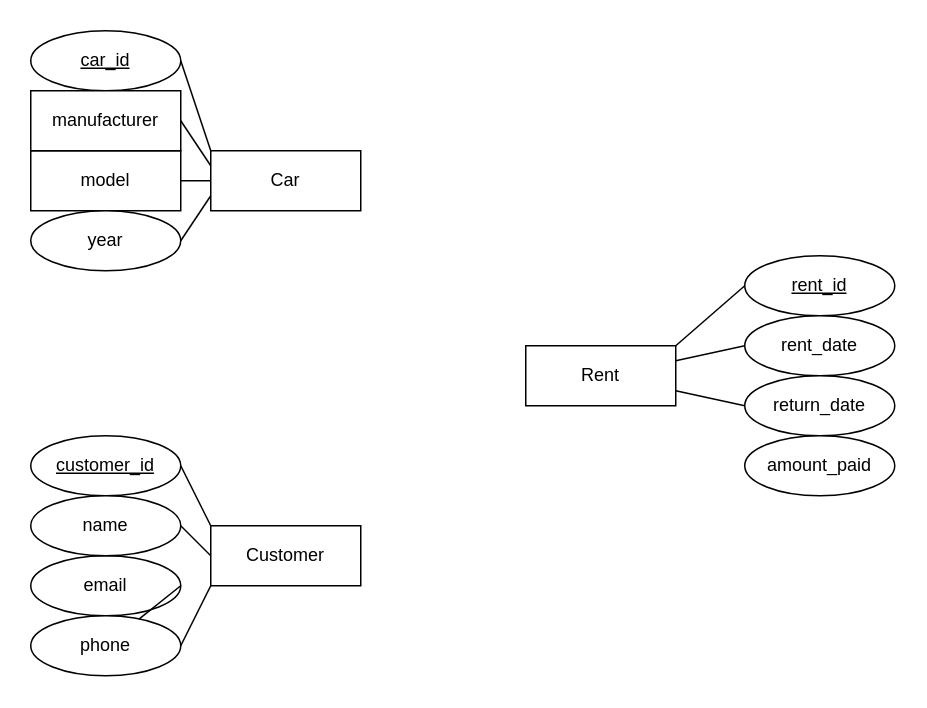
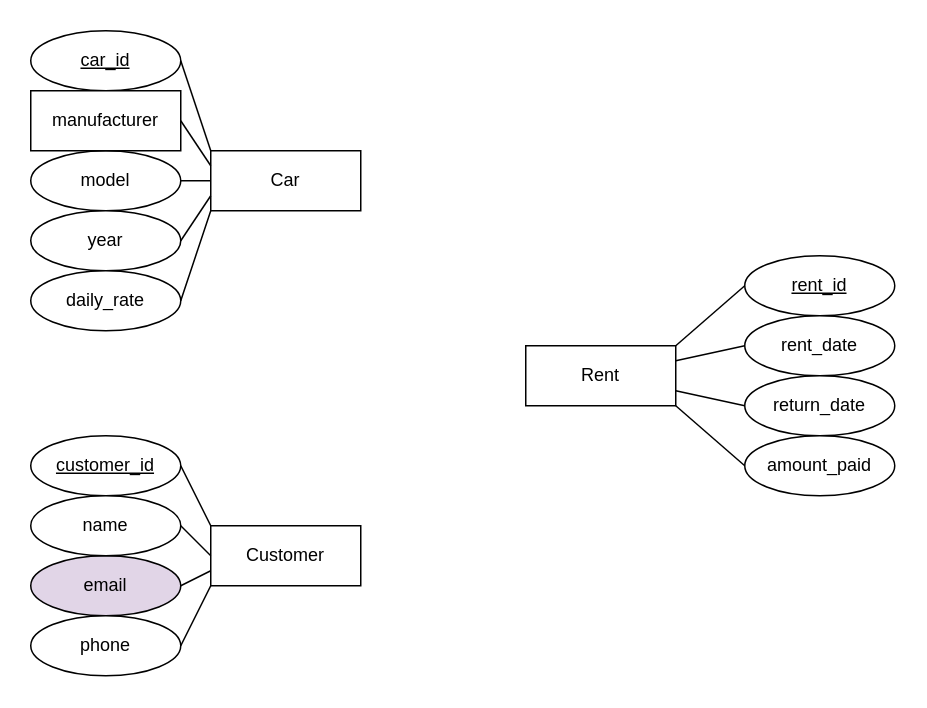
(106, 181) -> (106, 181)
none -> (196, 256)
none -> (106, 301)
none -> (711, 436)
(106, 586) -> (106, 586)
(160, 602) -> (195, 578)
